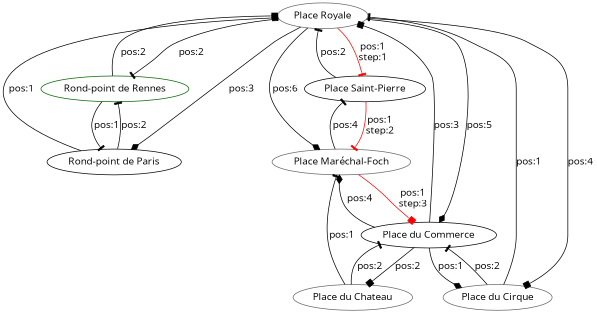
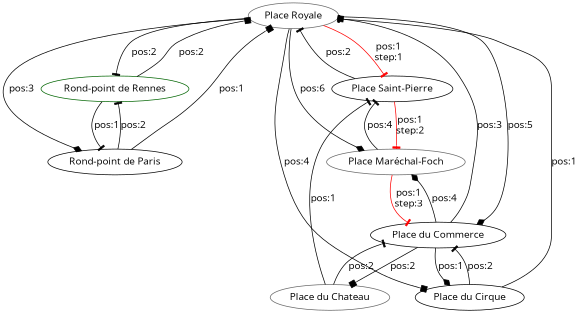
(384, 195) -> (391, 201)
(327, 233) -> (311, 184)
(498, 297) -> (470, 297)
